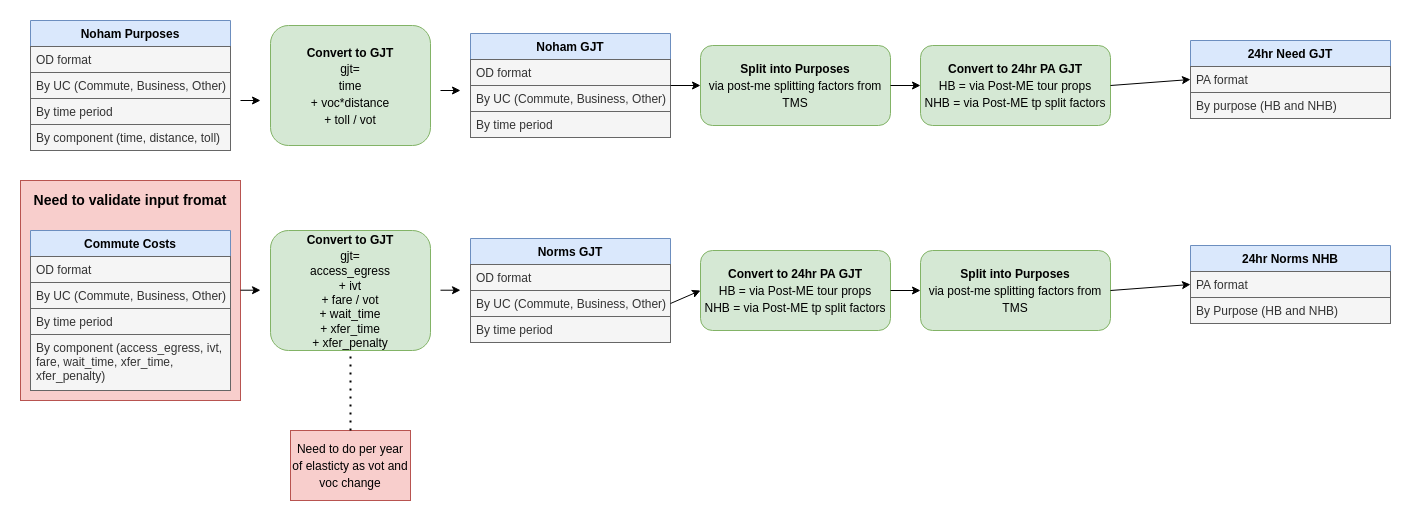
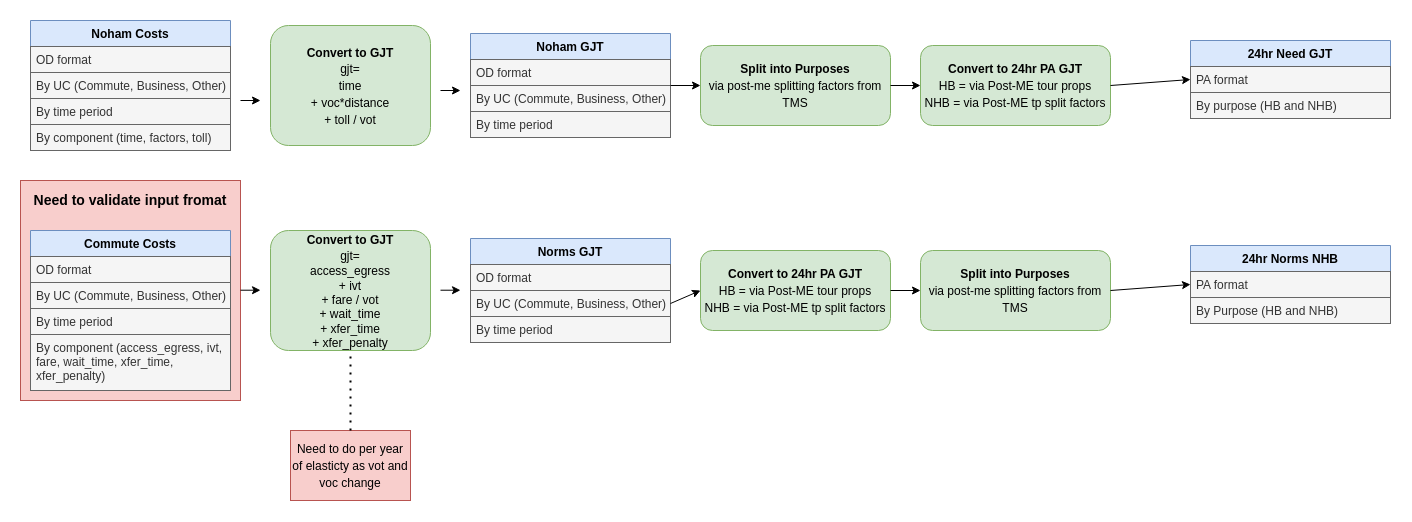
(130, 34) -> (130, 34)
(138, 138) -> (136, 138)
